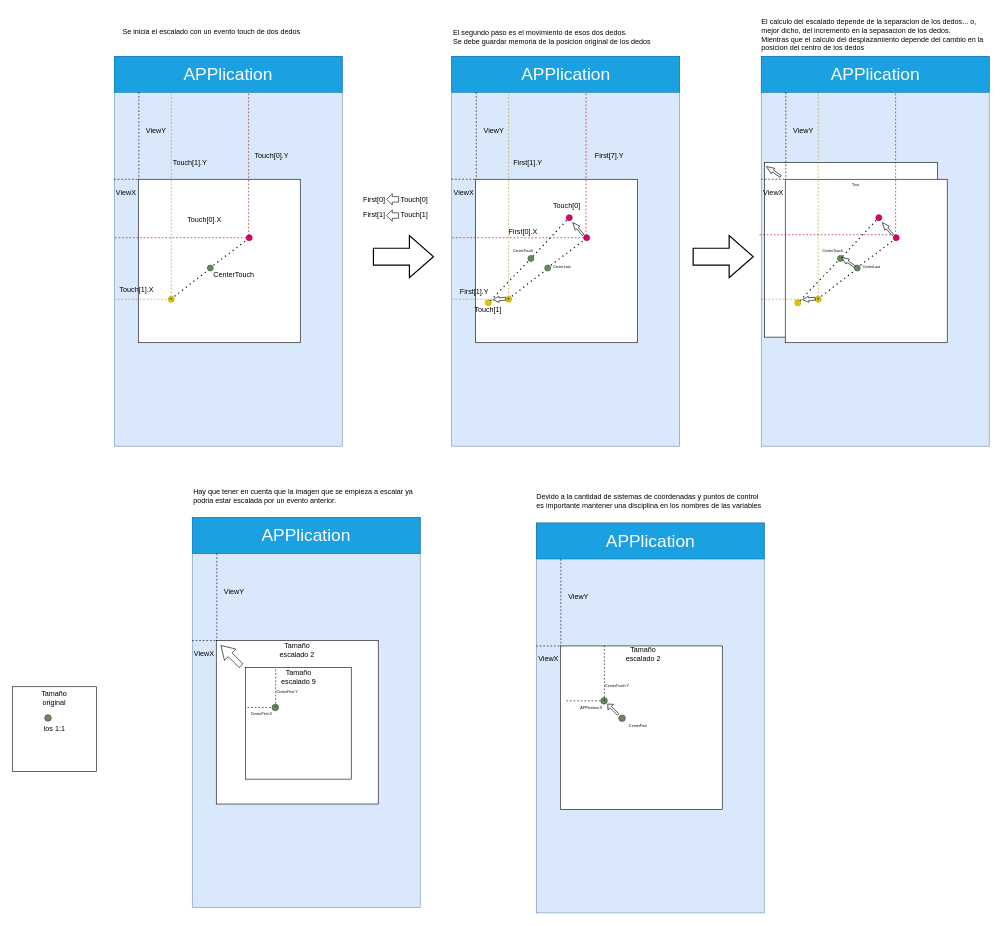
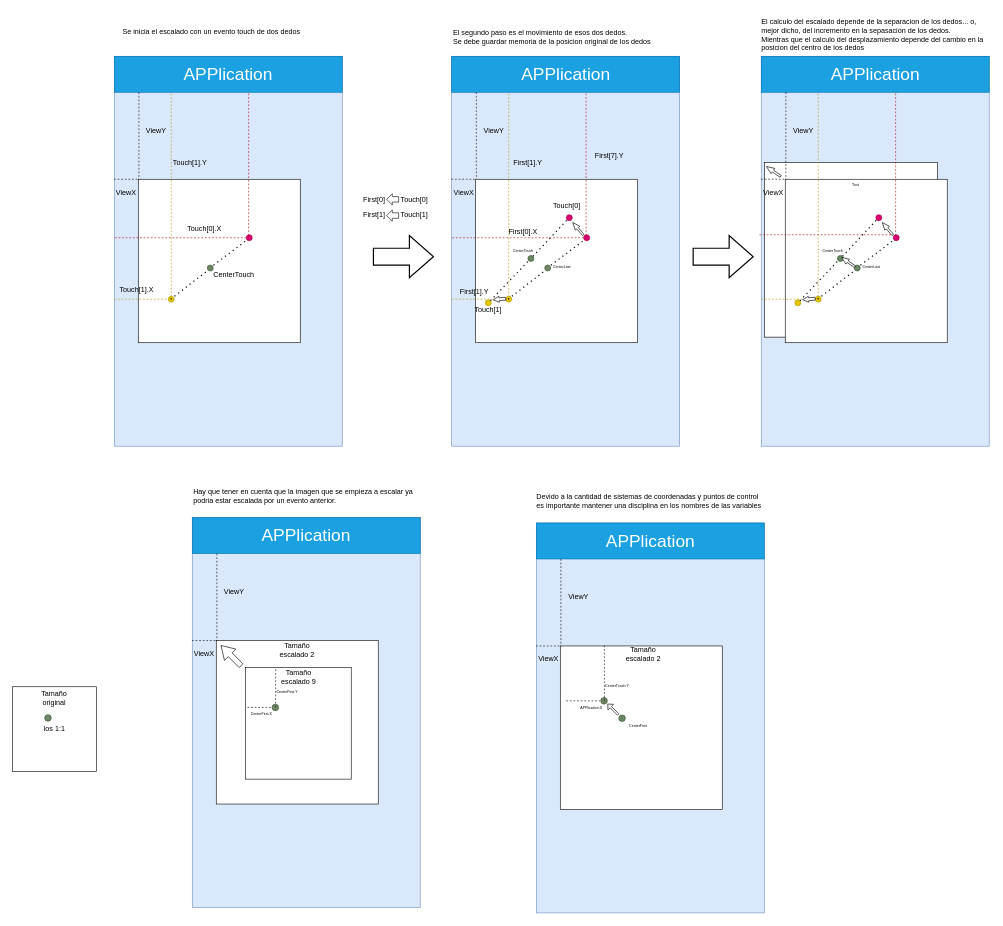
(272, 156) -> none
(205, 220) -> (205, 229)
